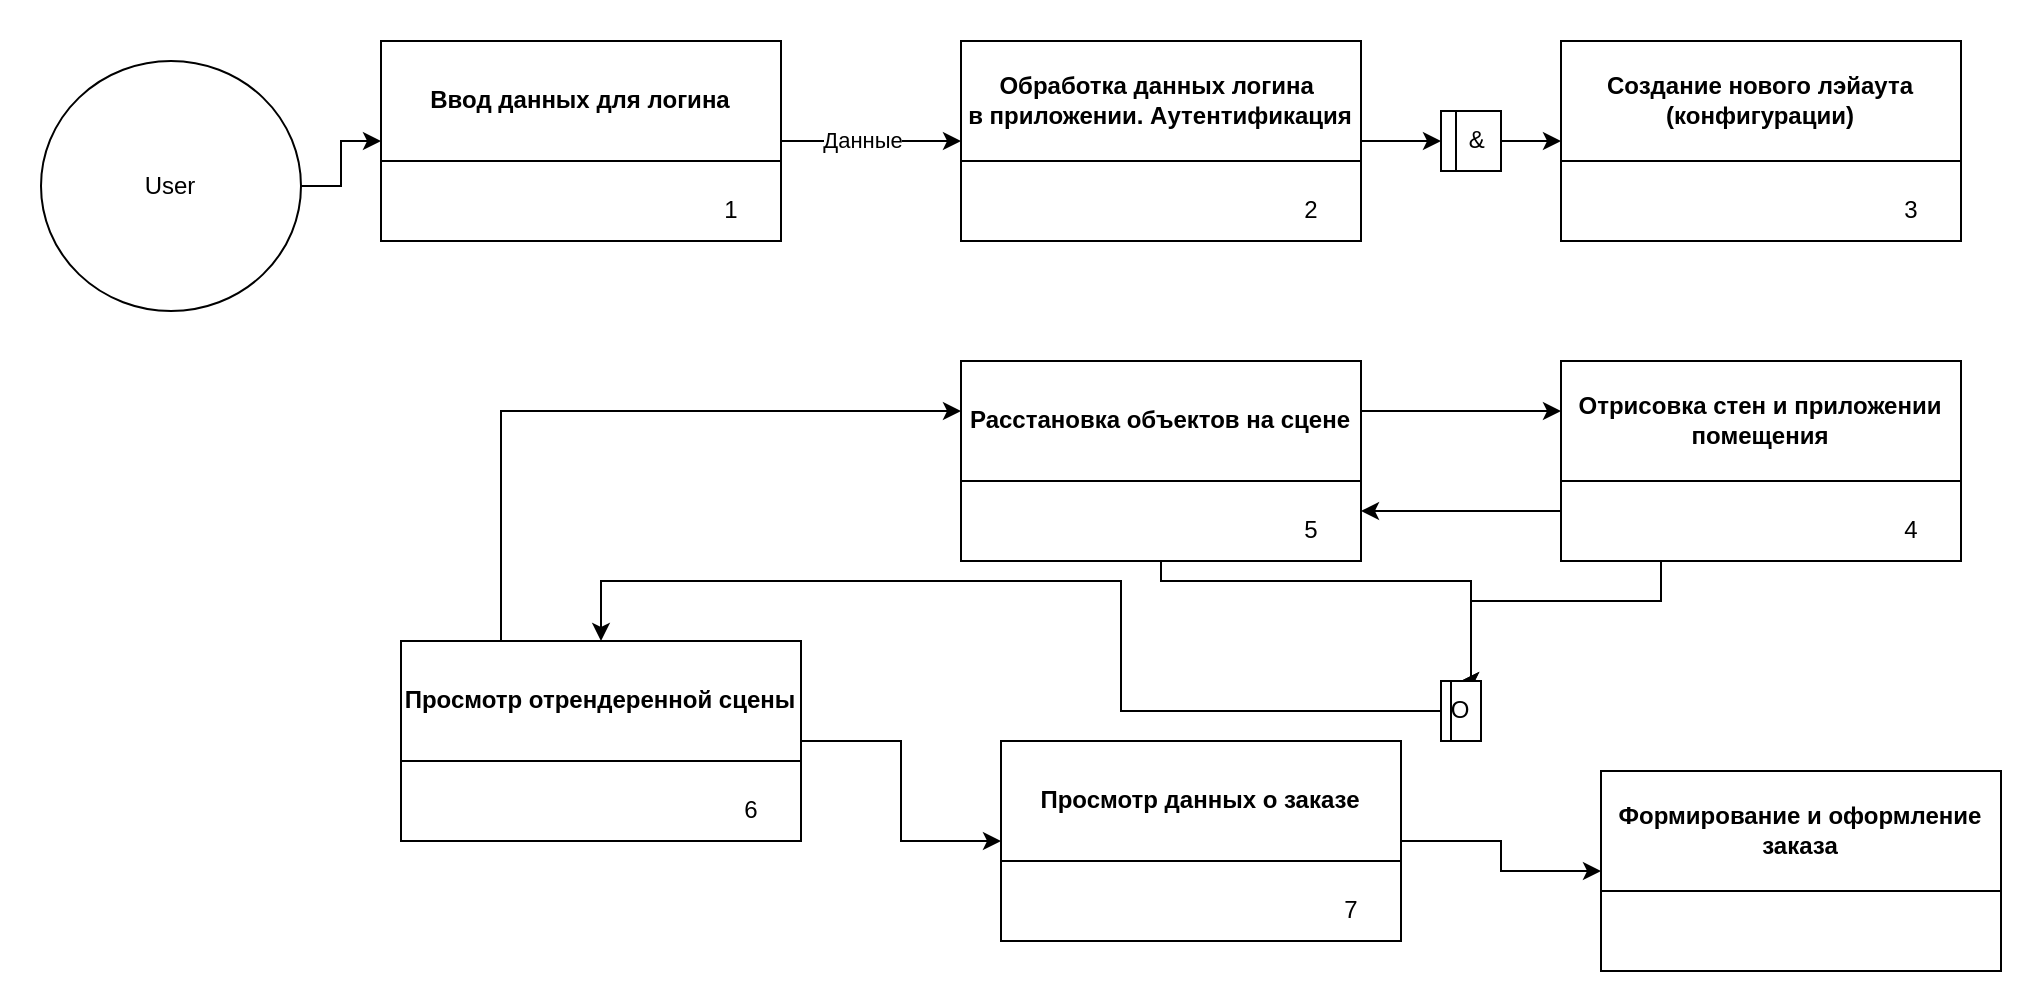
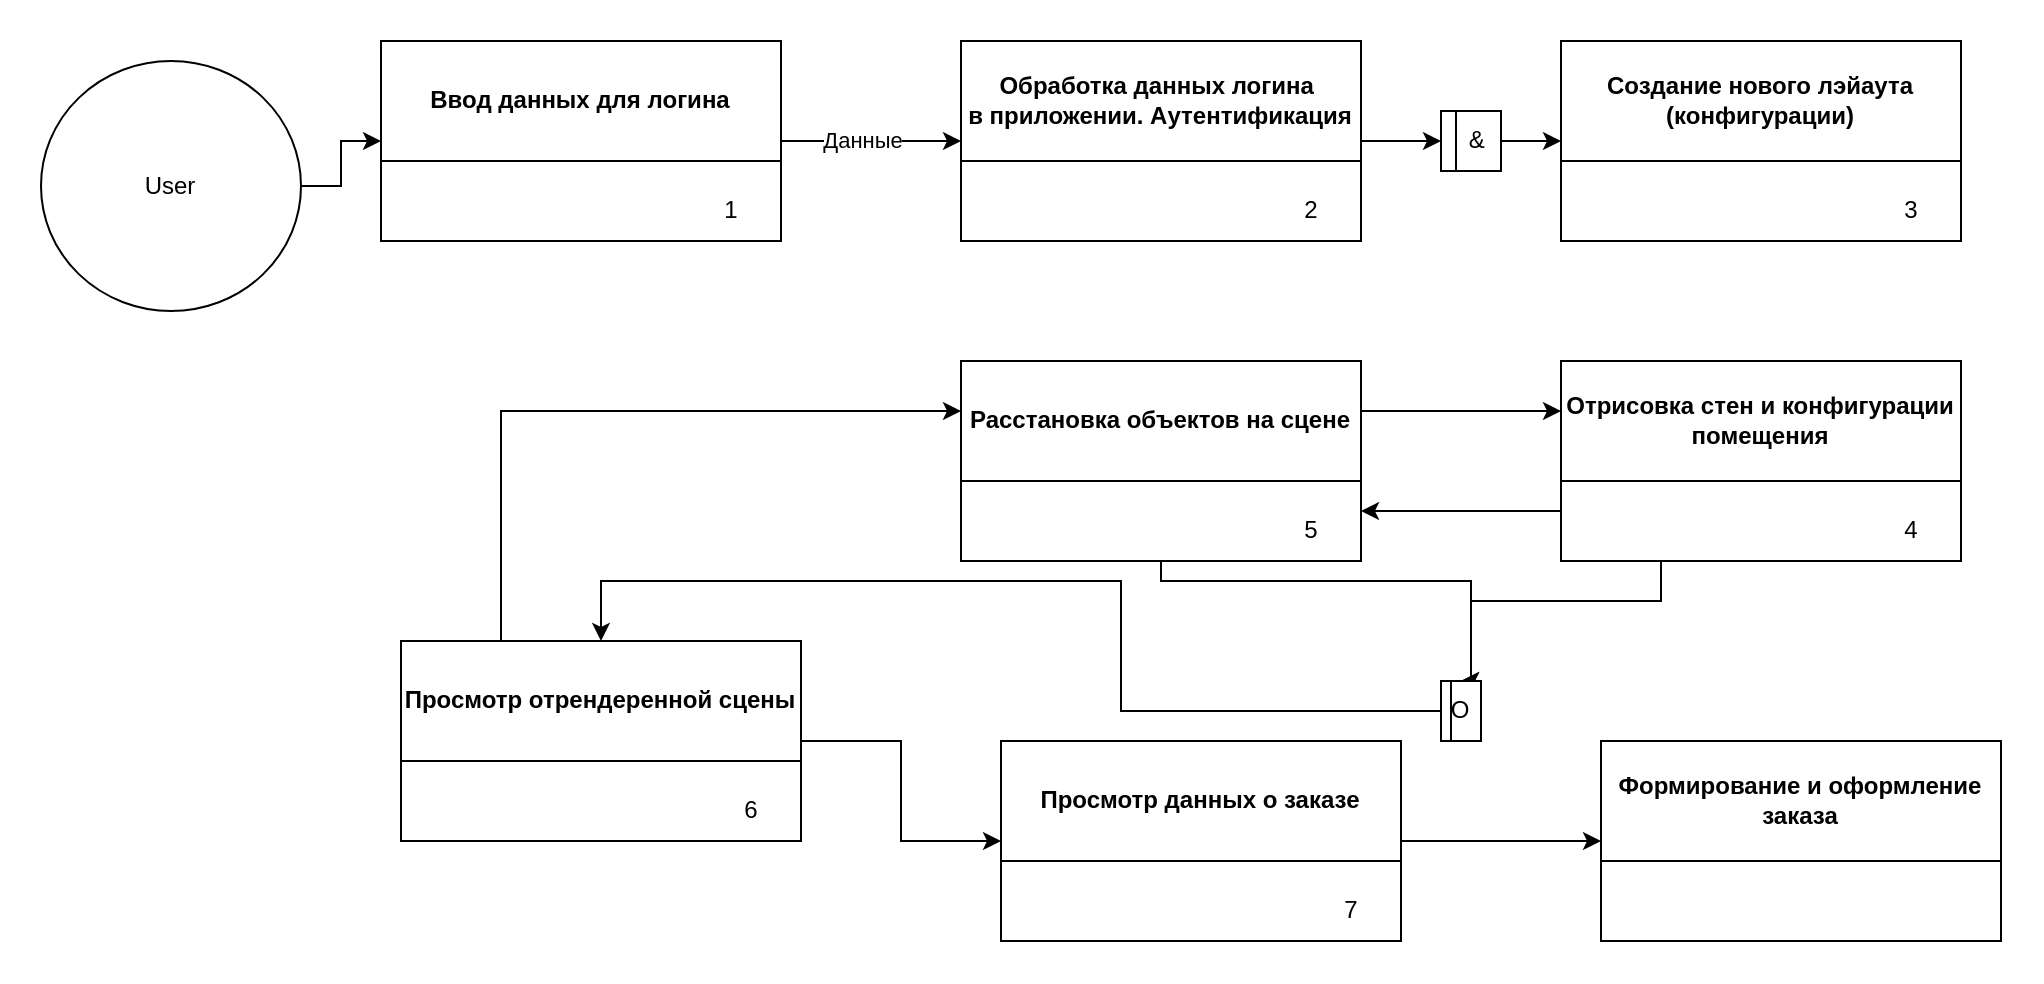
(1761, 421) -> (1761, 421)
(1801, 871) -> (1801, 841)
